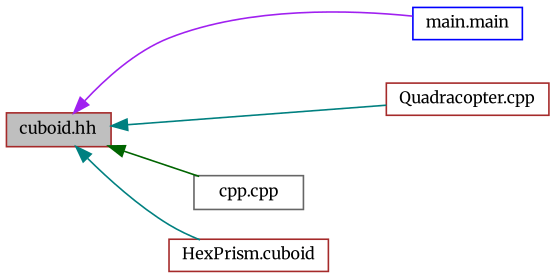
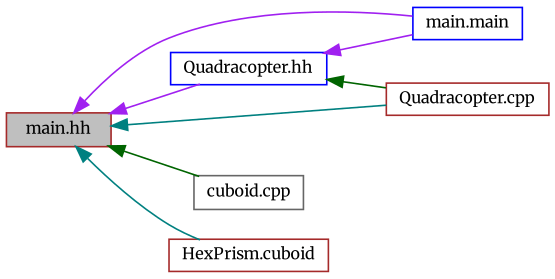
none -> (249, 69)
(59, 130) -> (59, 130)
(249, 193) -> (249, 193)
